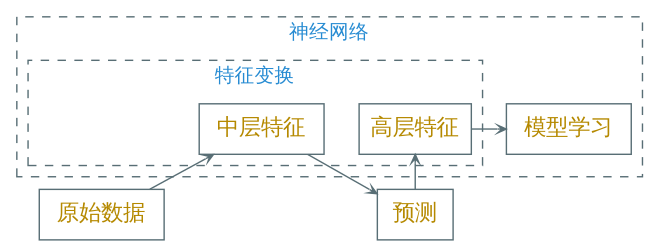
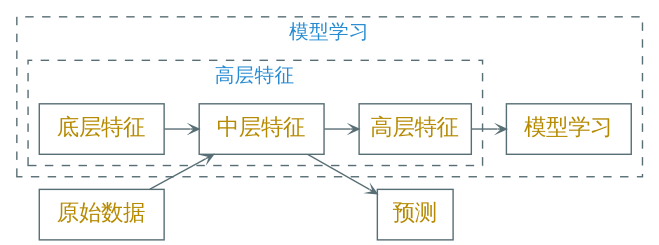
(330, 33) -> (330, 33)
(255, 76) -> (255, 76)
none -> (102, 129)
(415, 176) -> (337, 129)
